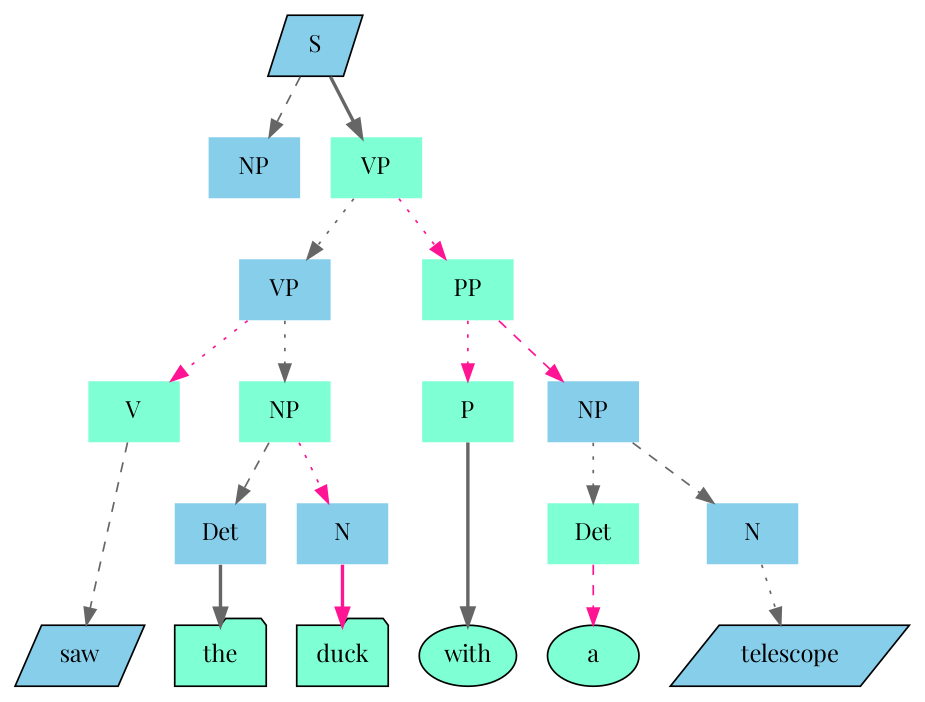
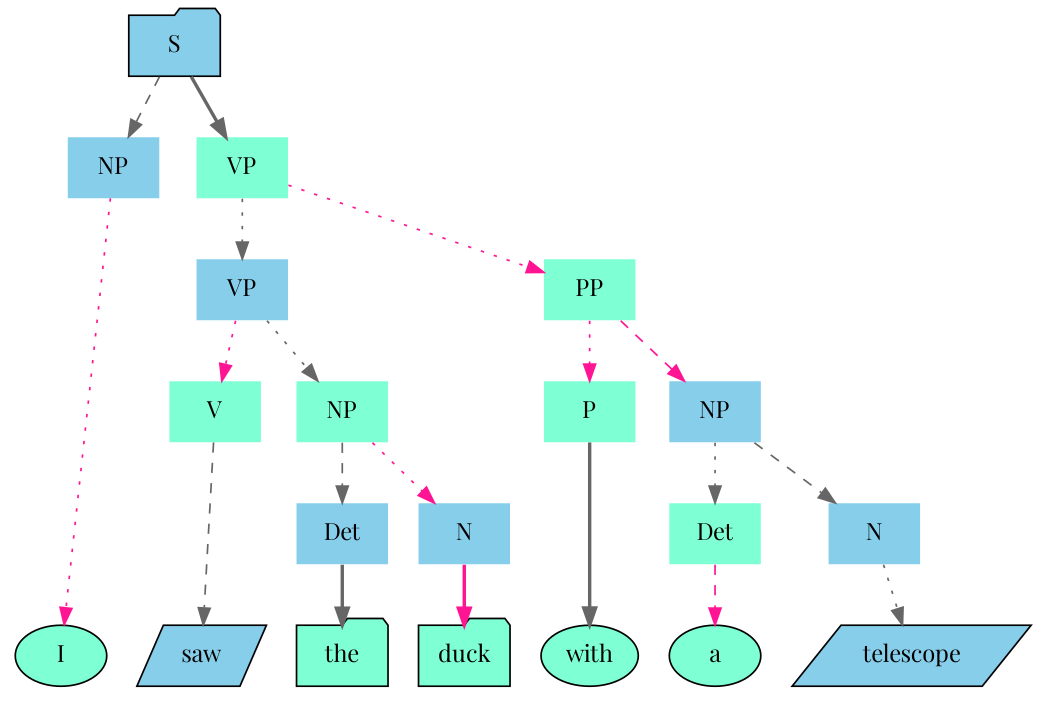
(315, 46) -> (175, 46)
none -> (61, 656)
